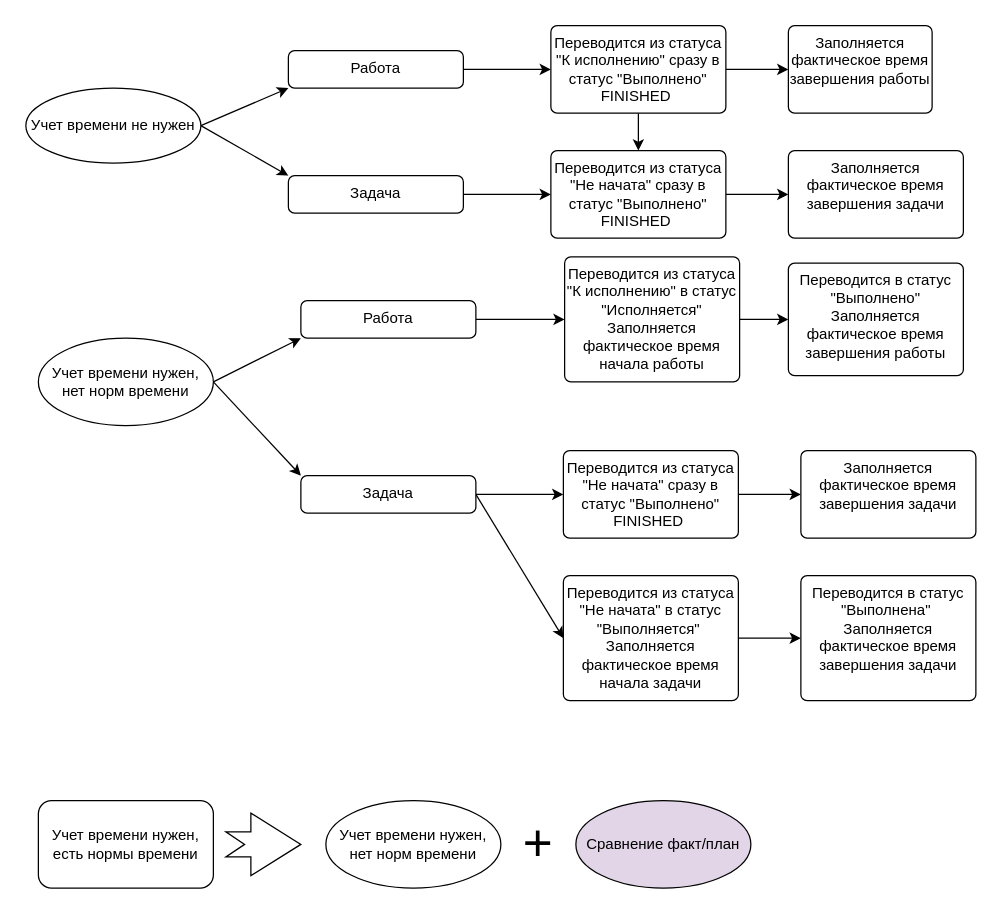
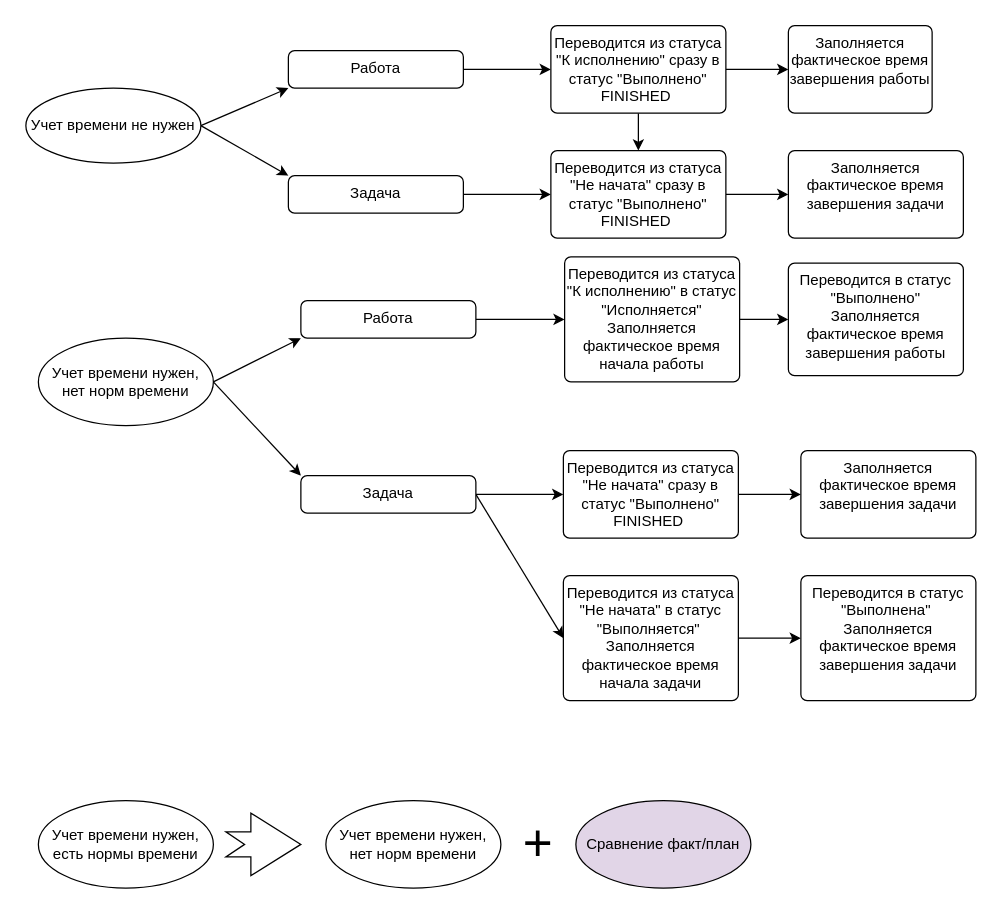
(126, 844) -> (126, 844)
